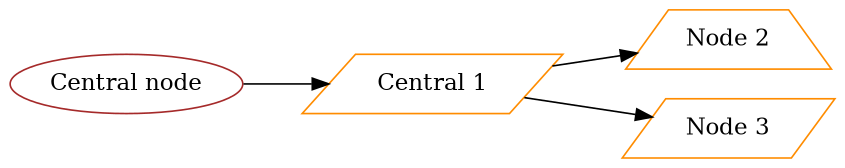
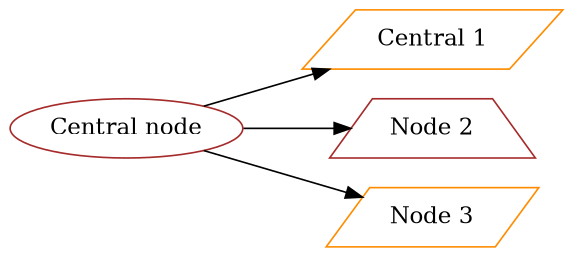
(729, 40) -> (432, 128)
(586, 61) -> (289, 128)
(580, 106) -> (275, 172)
